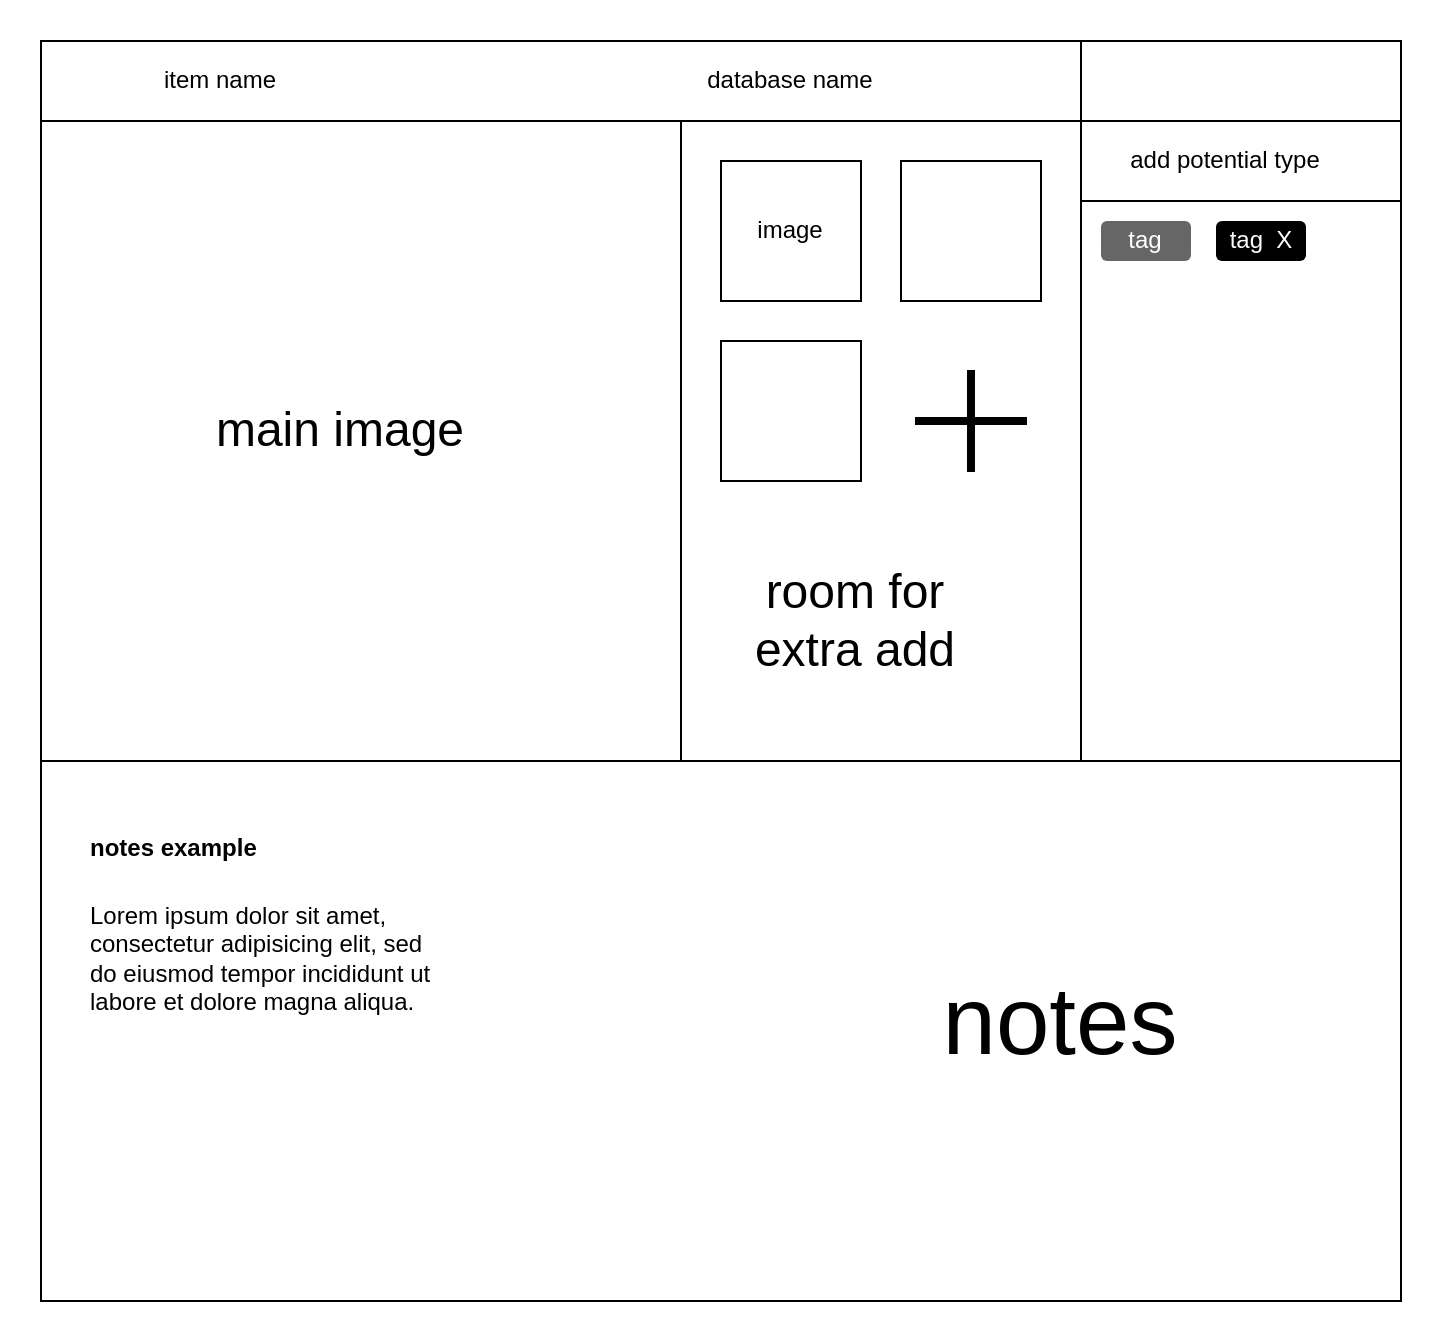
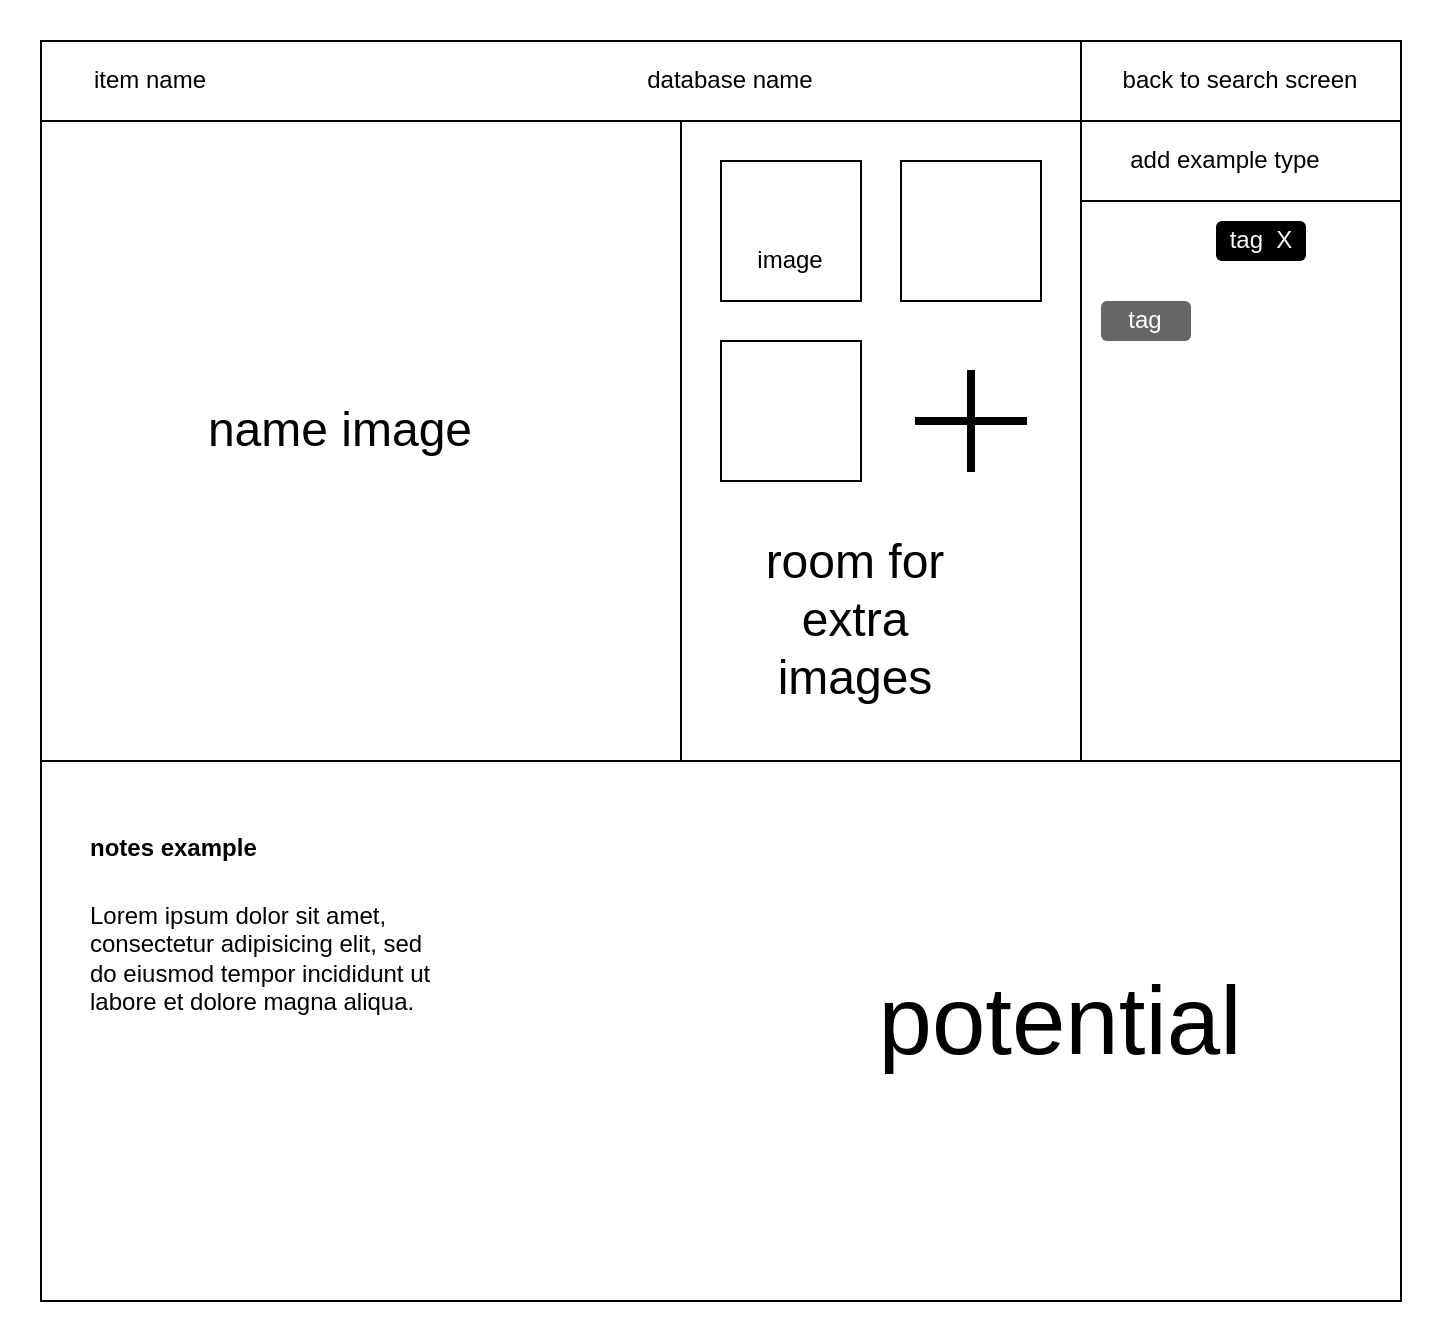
(221, 81) -> (151, 81)
(791, 81) -> (731, 81)
none -> (1241, 81)
(1226, 161) -> (1226, 161)
(791, 231) -> (791, 261)
(1146, 241) -> (1146, 321)
(341, 431) -> (341, 431)
(856, 621) -> (856, 621)
(1061, 1021) -> (1061, 1021)
